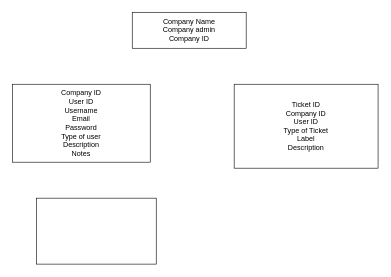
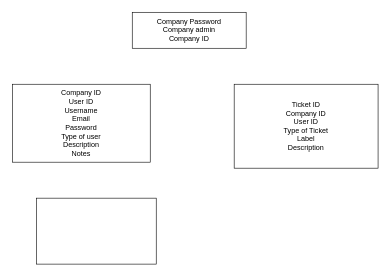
(189, 30) -> (189, 30)
